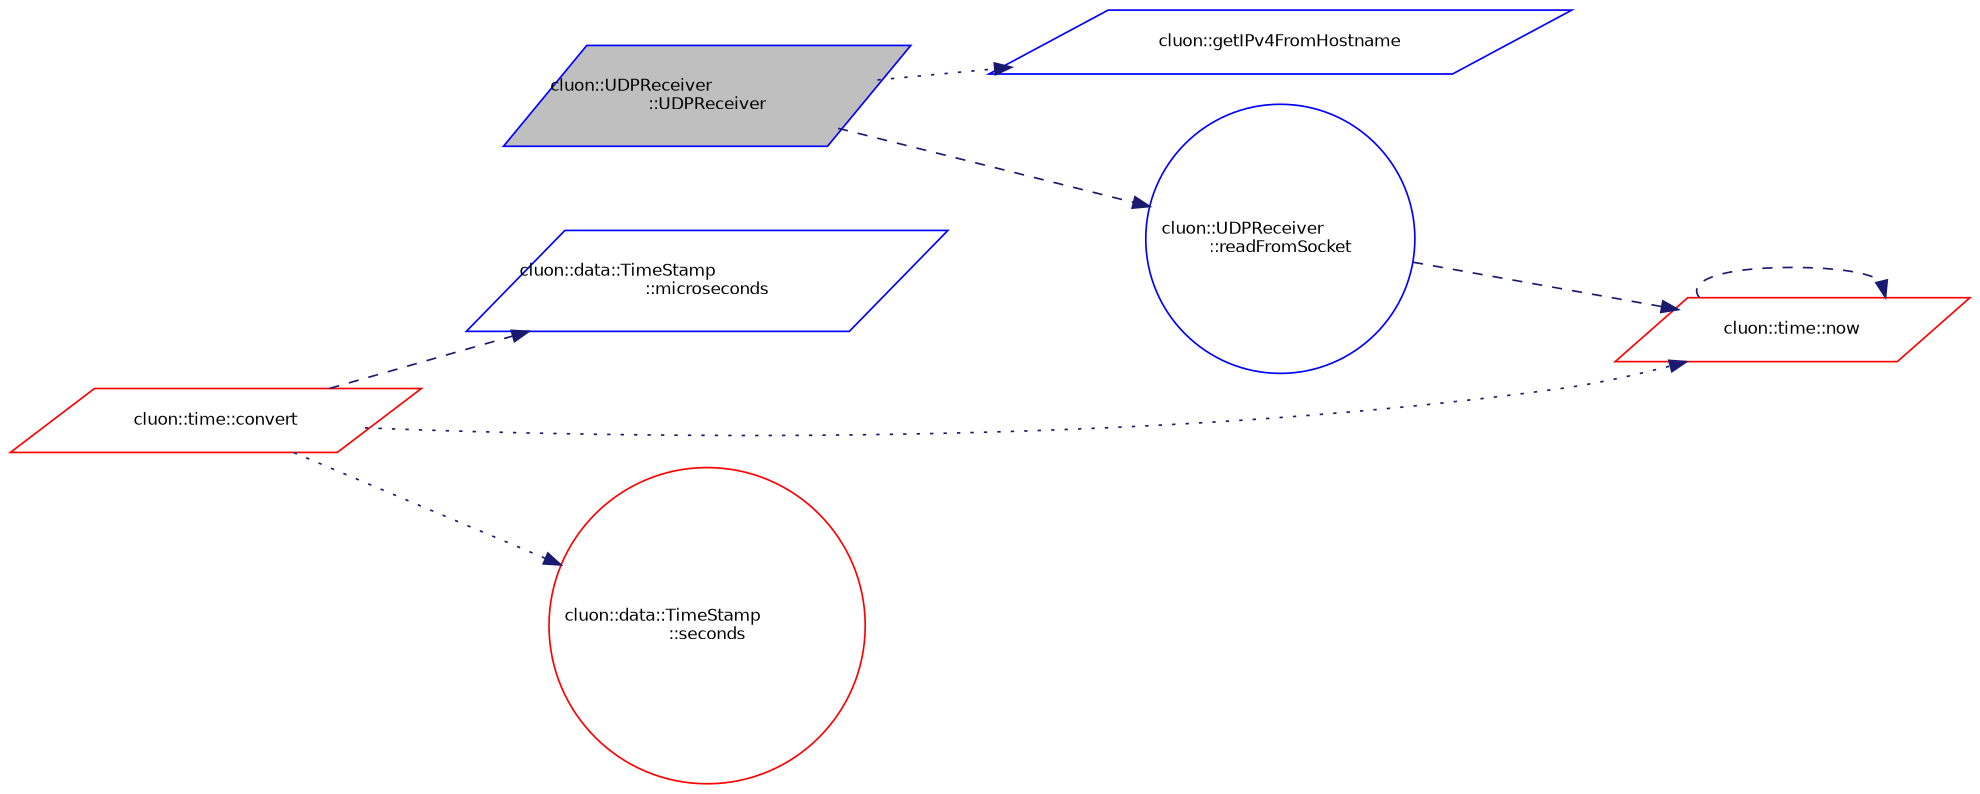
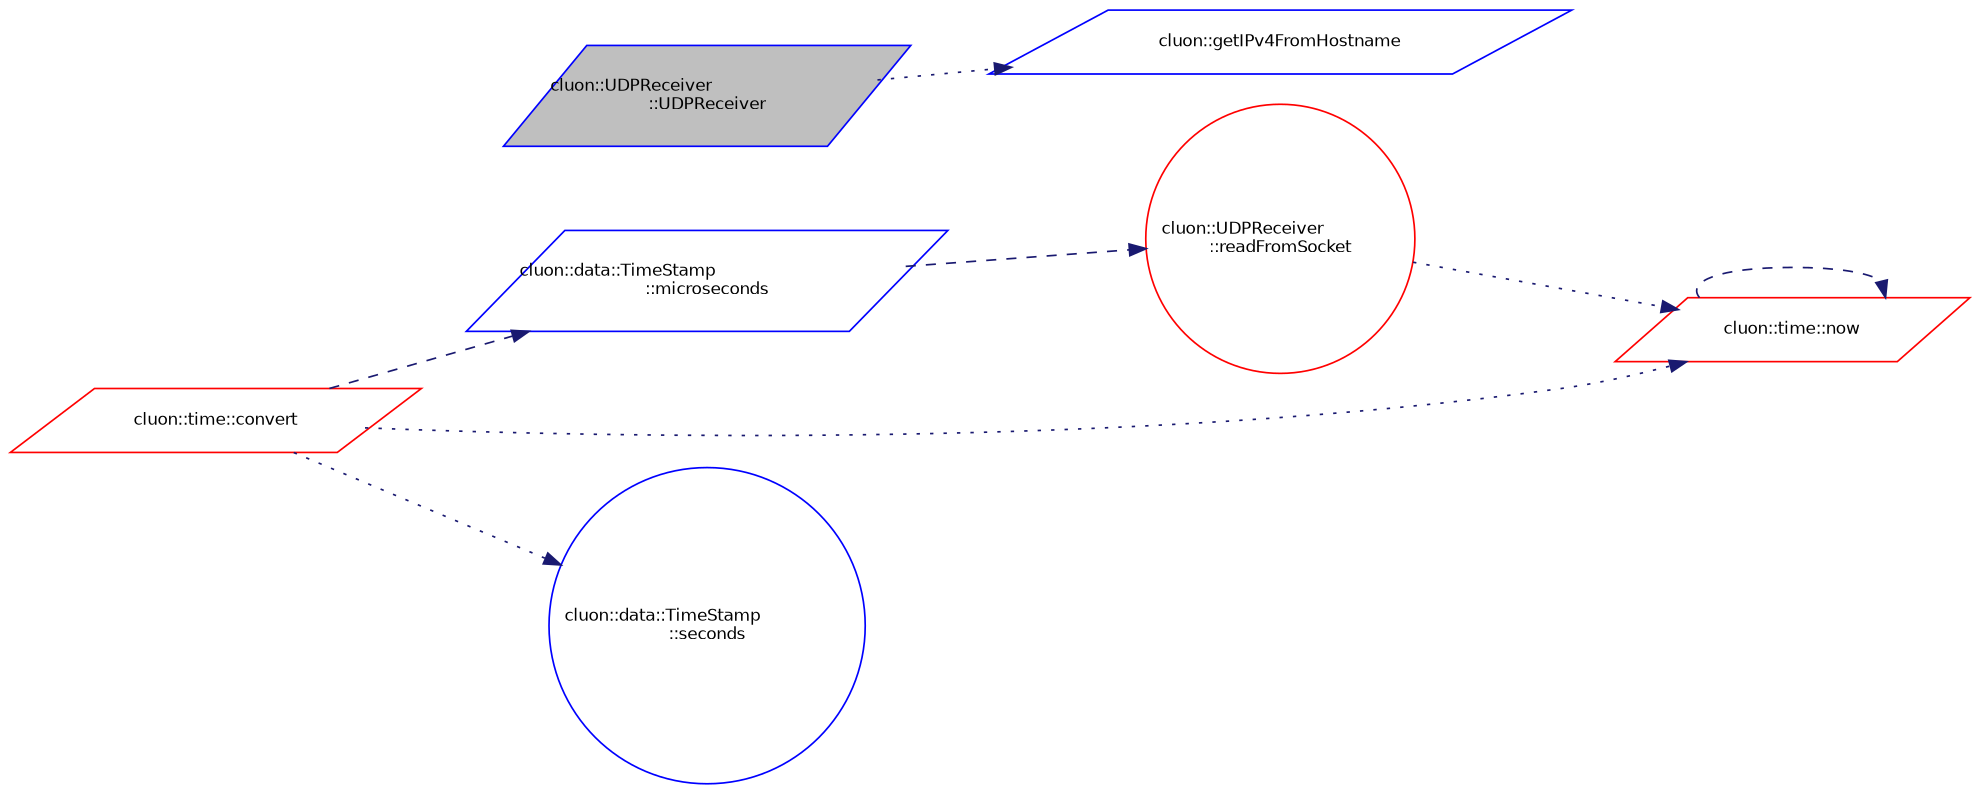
(986, 165) -> (1017, 258)
(1280, 239) -> (1280, 239)
(1537, 284) -> (1537, 284)
(707, 626) -> (707, 626)
